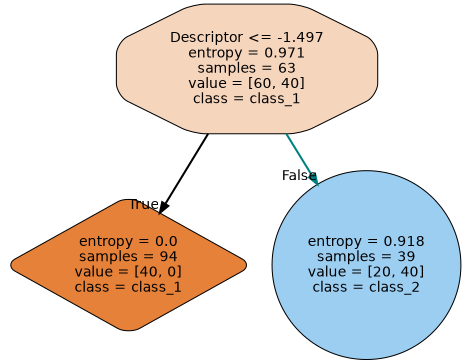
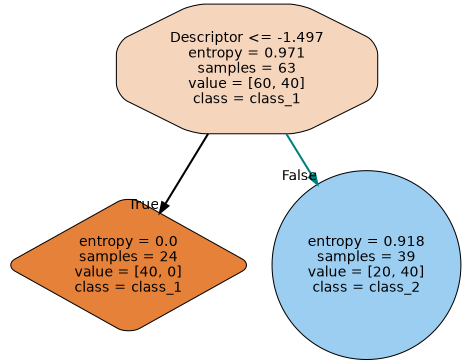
(129, 265) -> (129, 265)
